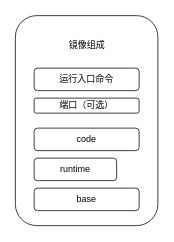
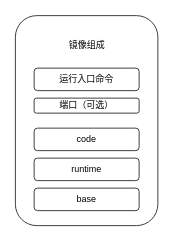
(75, 169) -> (87, 169)
